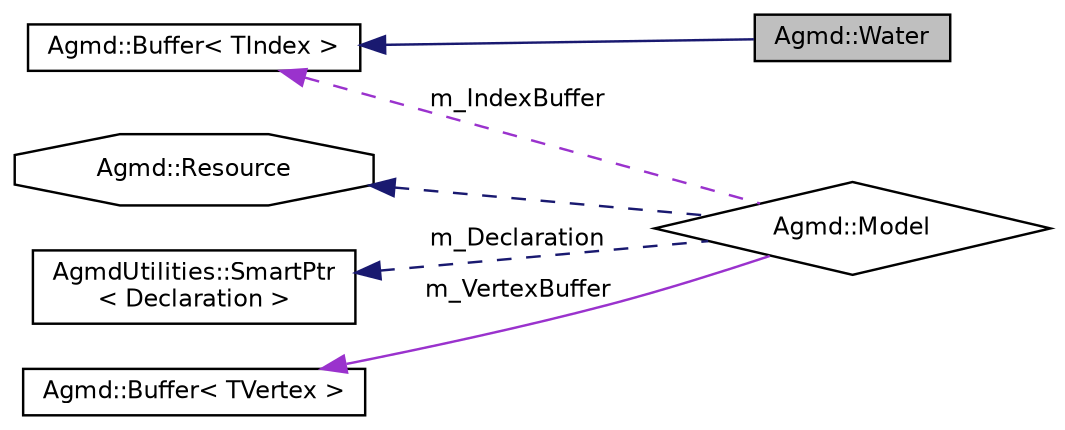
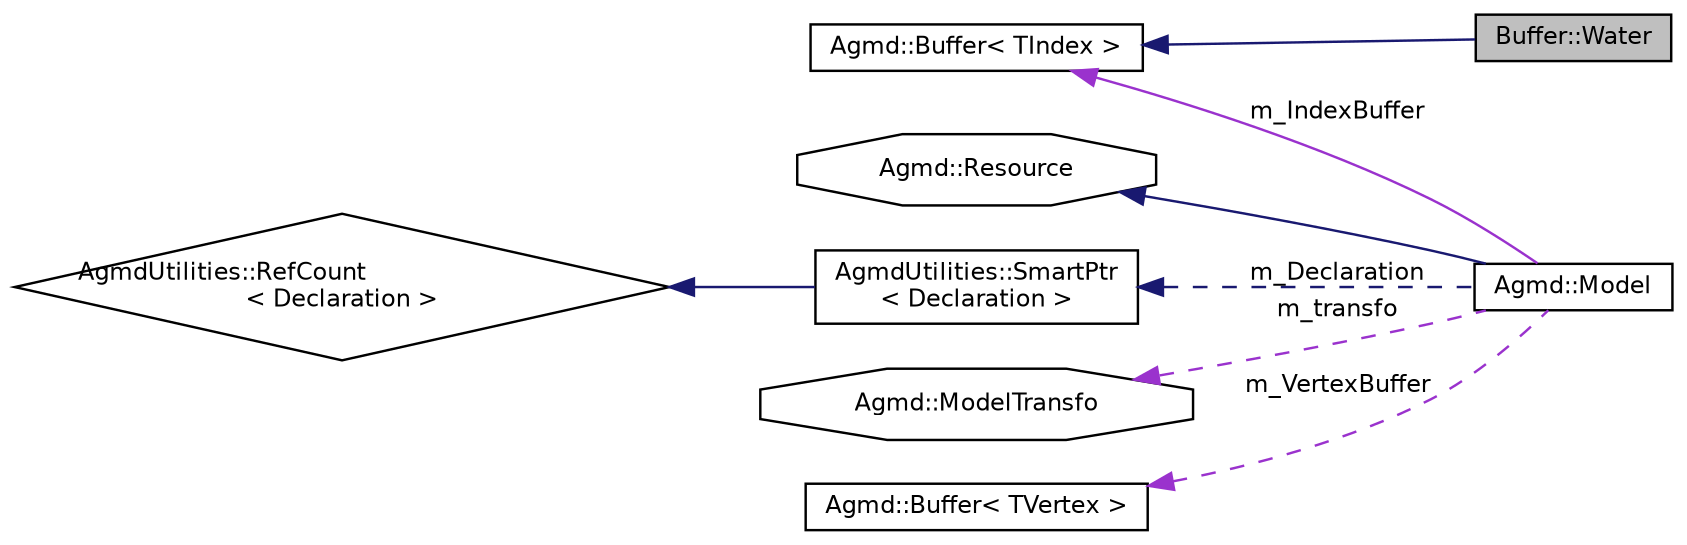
(853, 38) -> (1573, 38)
(533, 141) -> (1324, 153)
(551, 202) -> (1316, 227)
(853, 228) -> (1573, 287)
none -> (342, 287)
(560, 317) -> (1374, 425)
none -> (977, 404)
